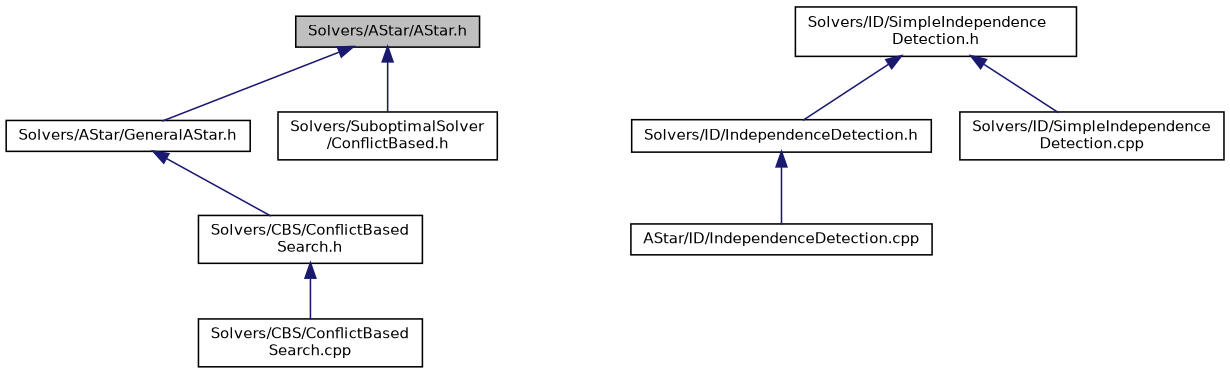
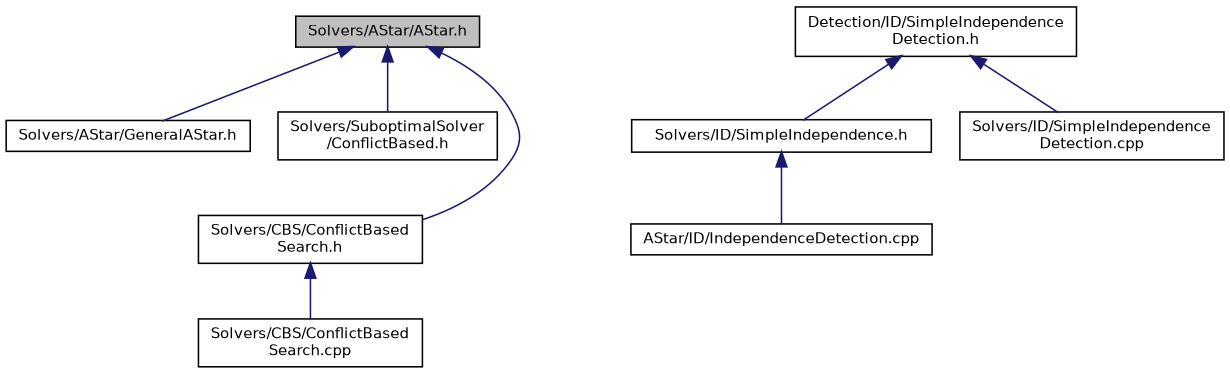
(936, 32) -> (936, 32)
(781, 136) -> (781, 136)
(219, 187) -> (519, 144)
